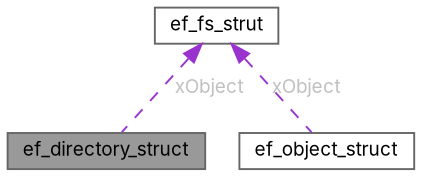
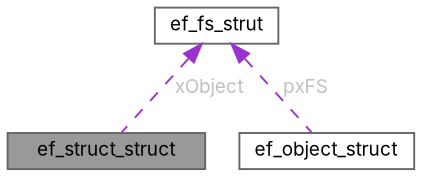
(304, 88) -> (304, 88)
(106, 151) -> (106, 151)
